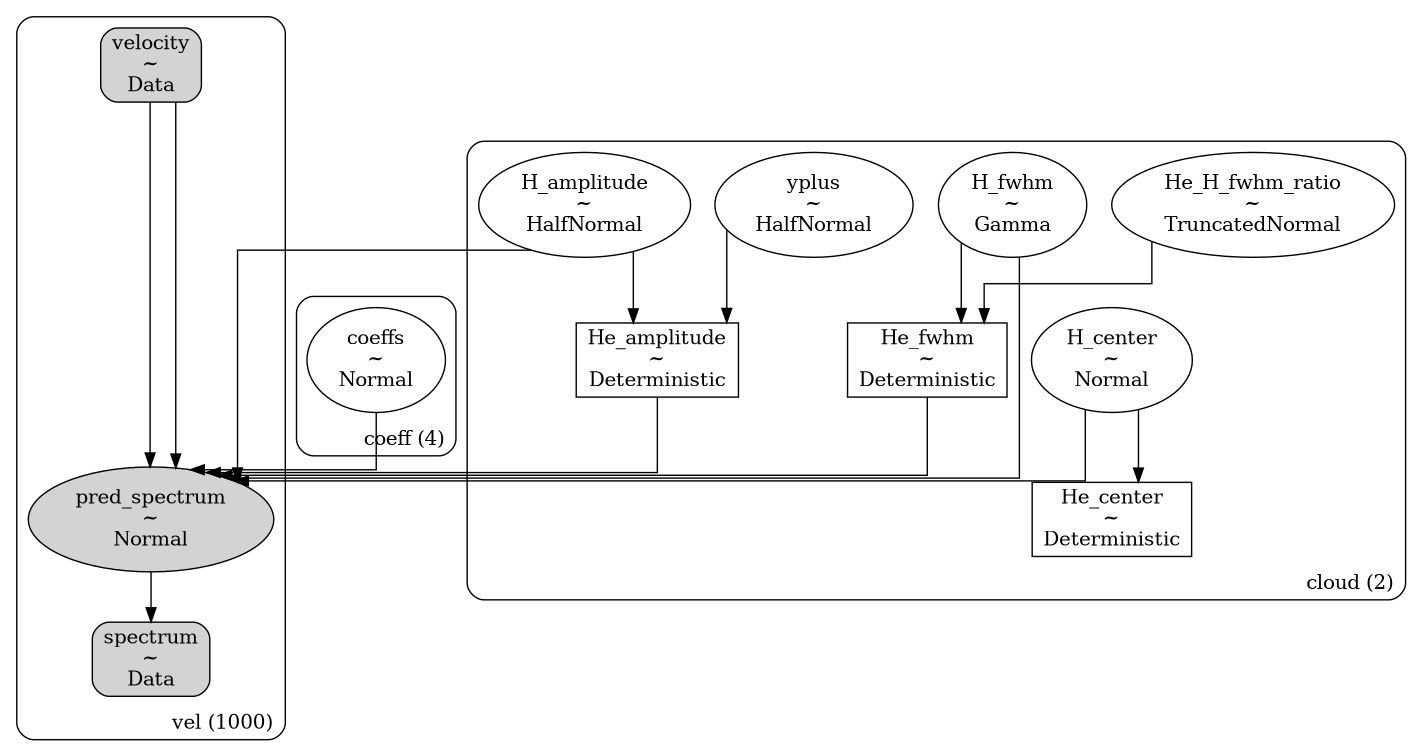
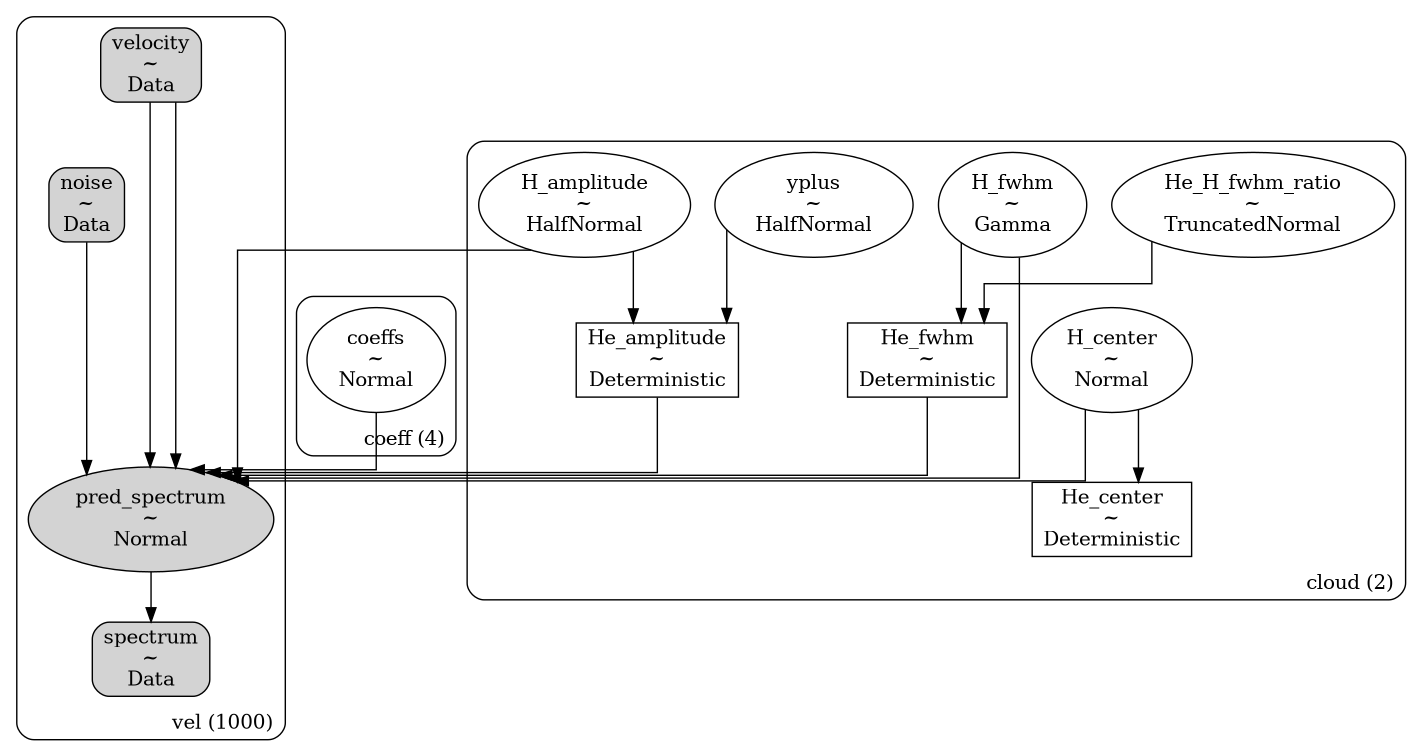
none -> (87, 205)
